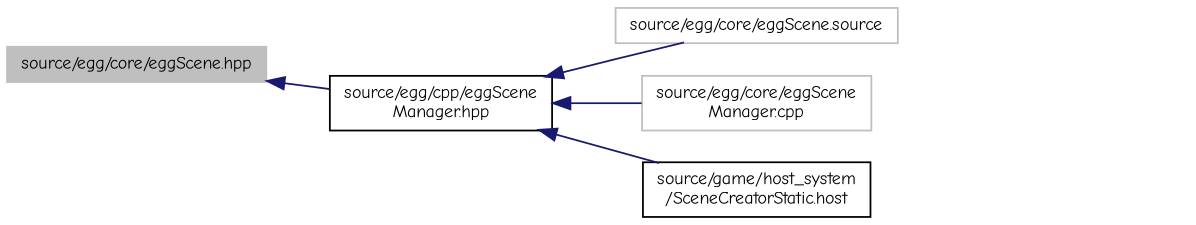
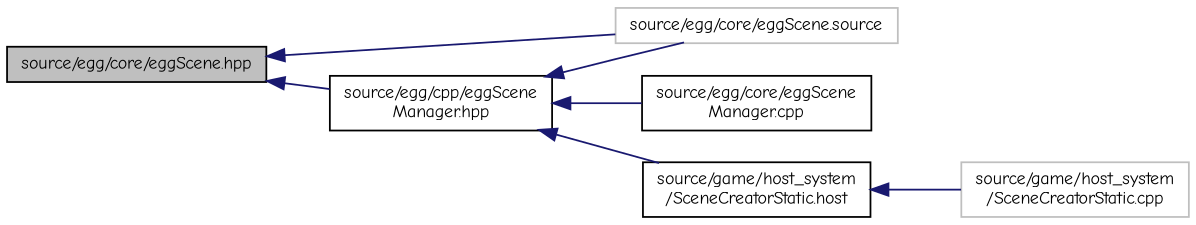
none -> (450, 45)
(137, 64) -> (137, 64)
(757, 103) -> (757, 103)
none -> (1075, 190)
